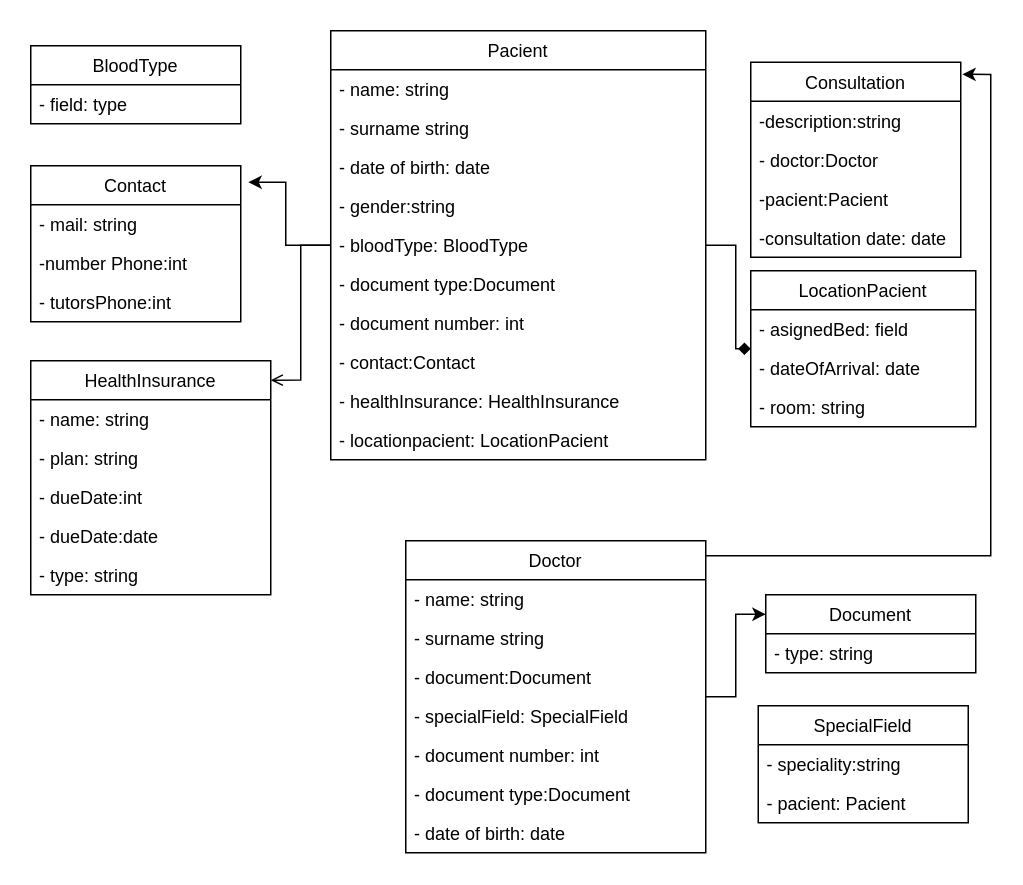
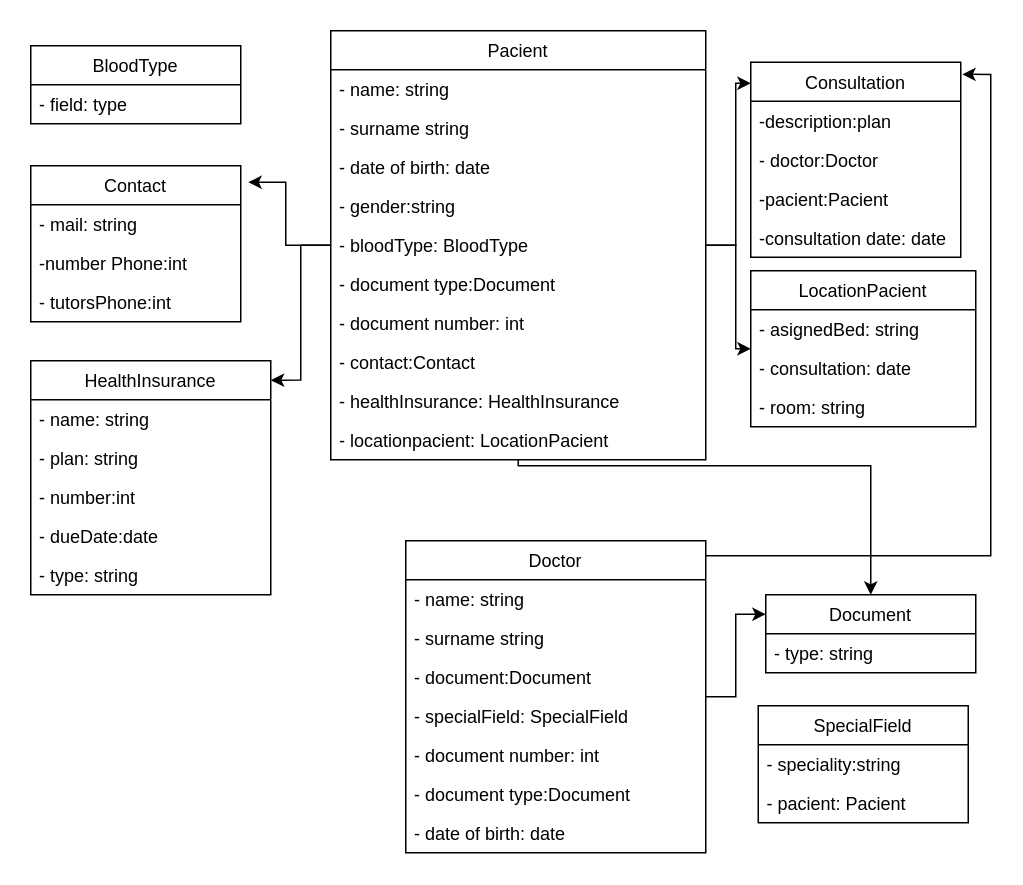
(845, 122) -> (835, 122)
none -> (736, 161)
(841, 330) -> (848, 330)
(736, 346) -> (736, 346)
(853, 369) -> (848, 369)
(279, 380) -> (282, 380)
none -> (751, 466)
(98, 498) -> (92, 498)
